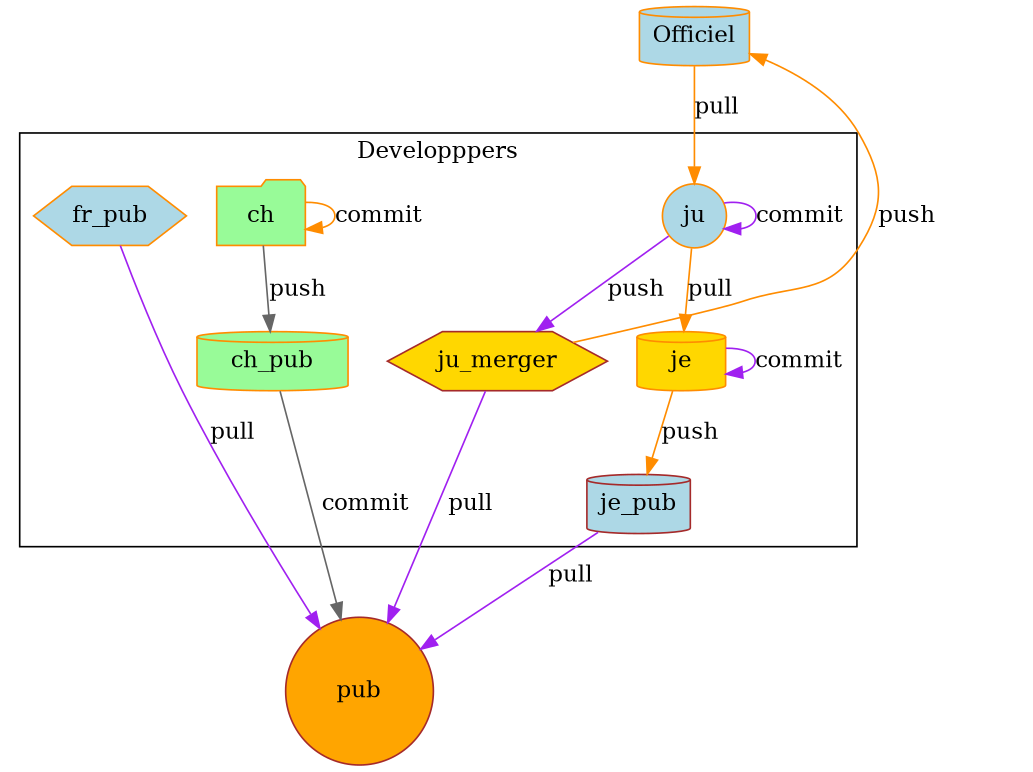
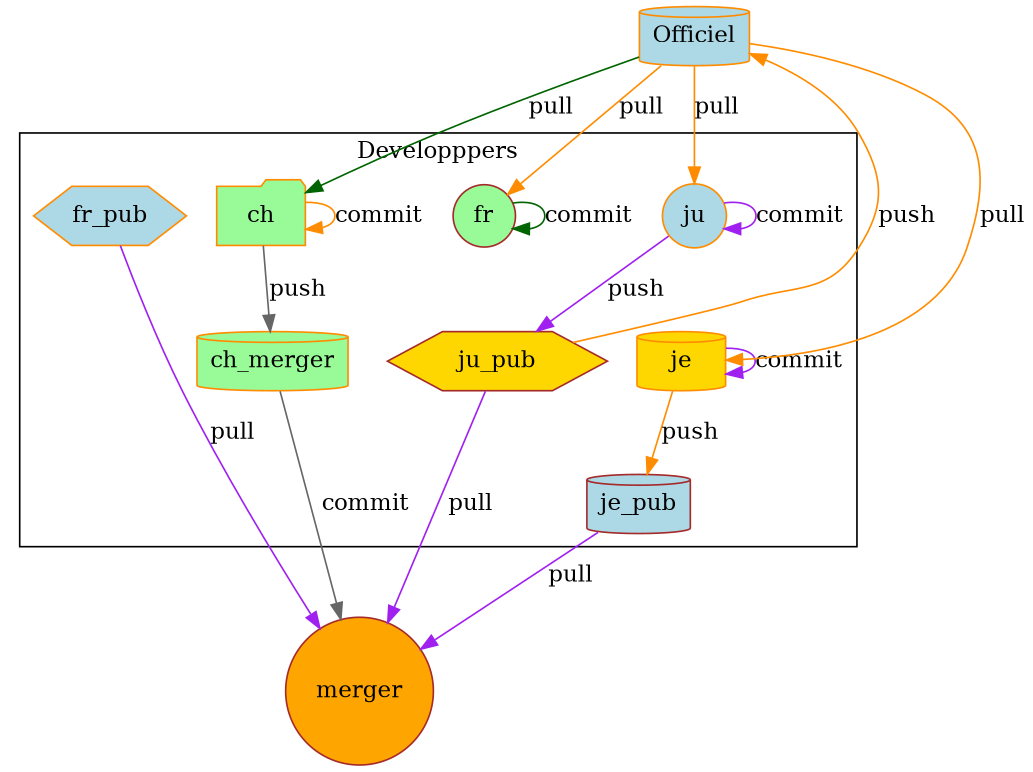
none -> (478, 117)
none -> (484, 216)
(689, 282) -> (978, 202)
(273, 361) -> (273, 361)
(497, 361) -> (497, 361)
(360, 691) -> (360, 691)
